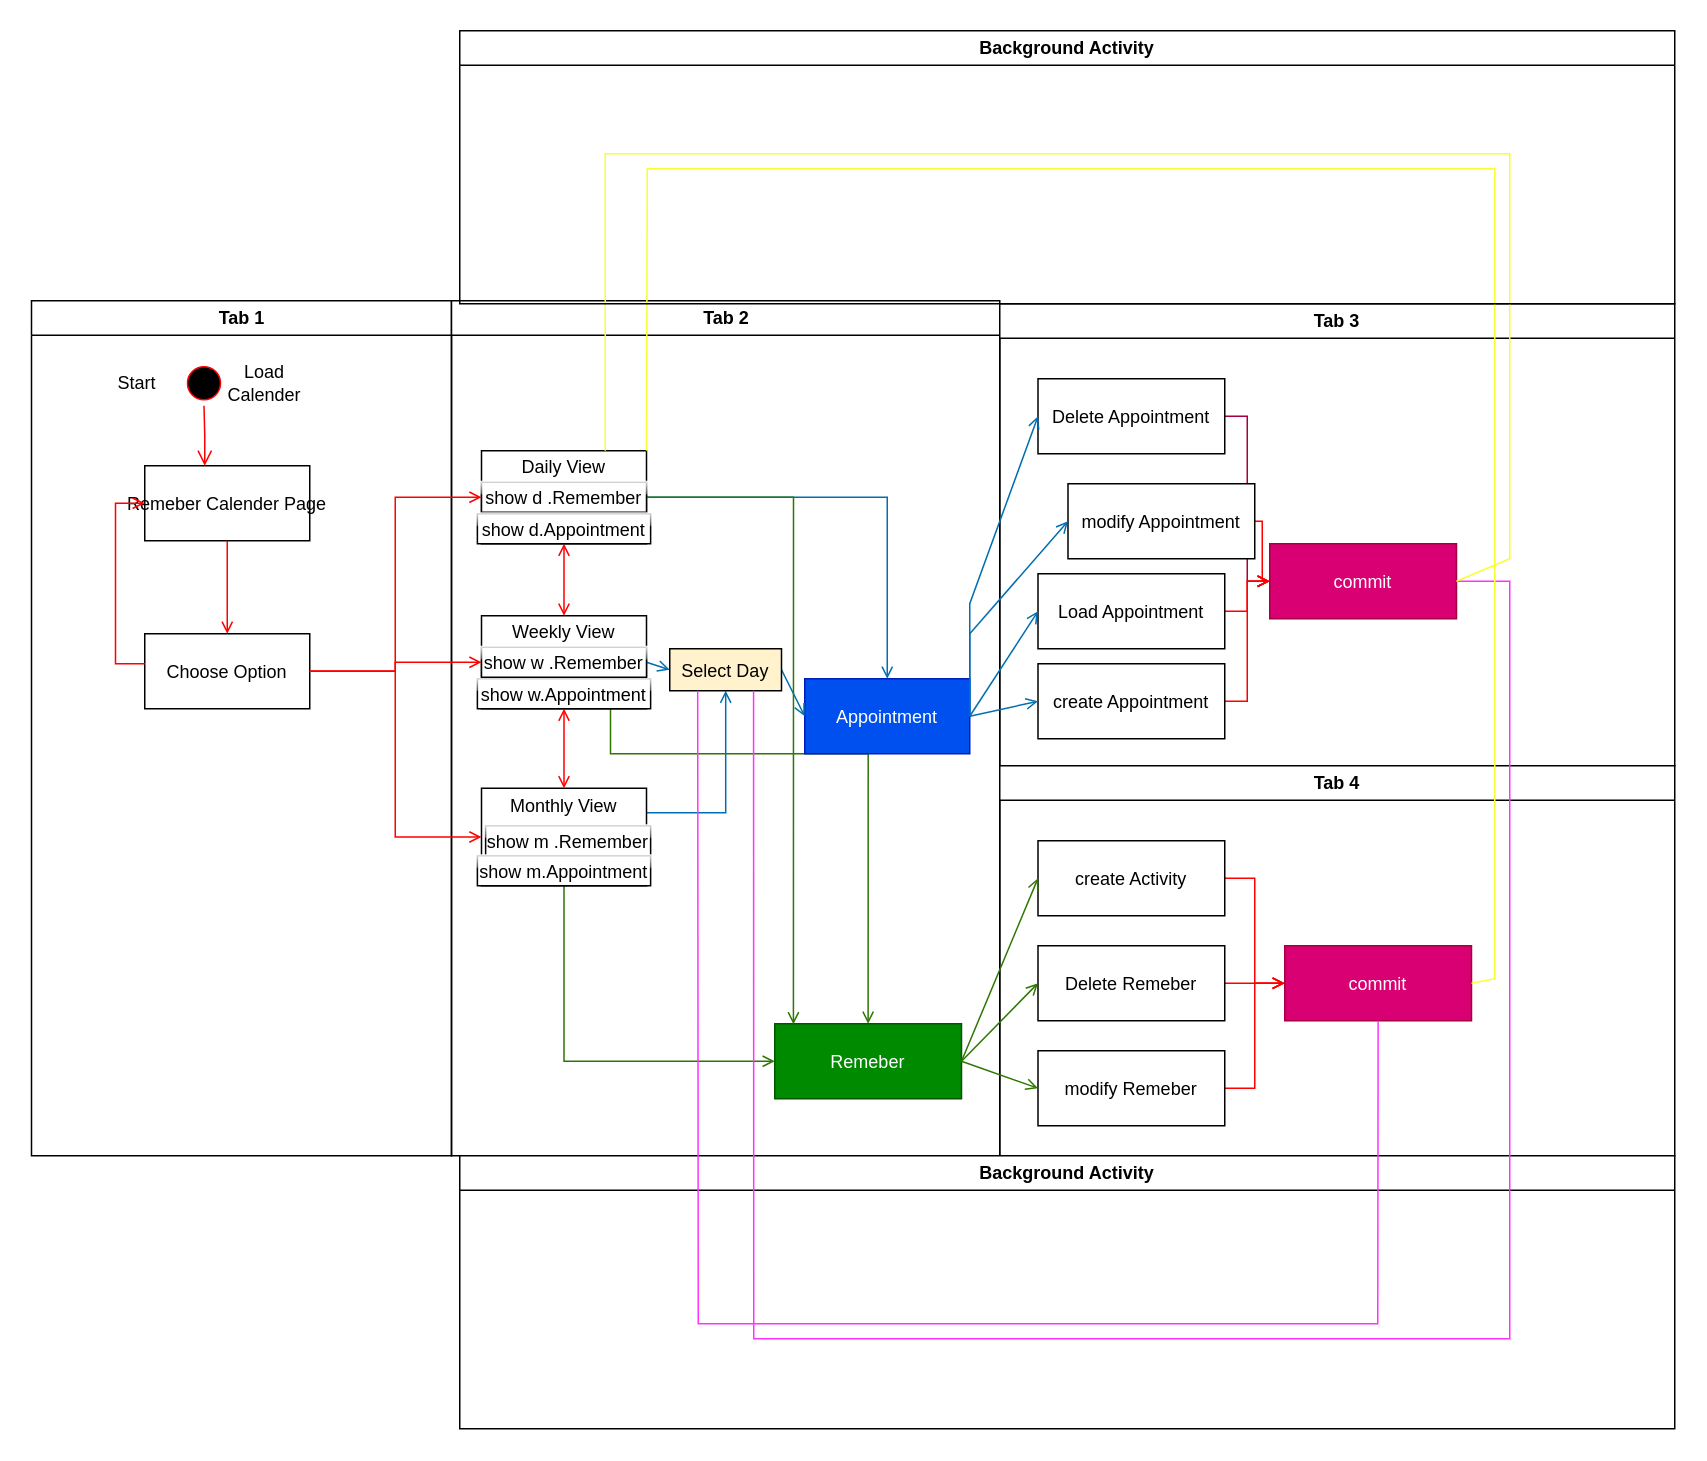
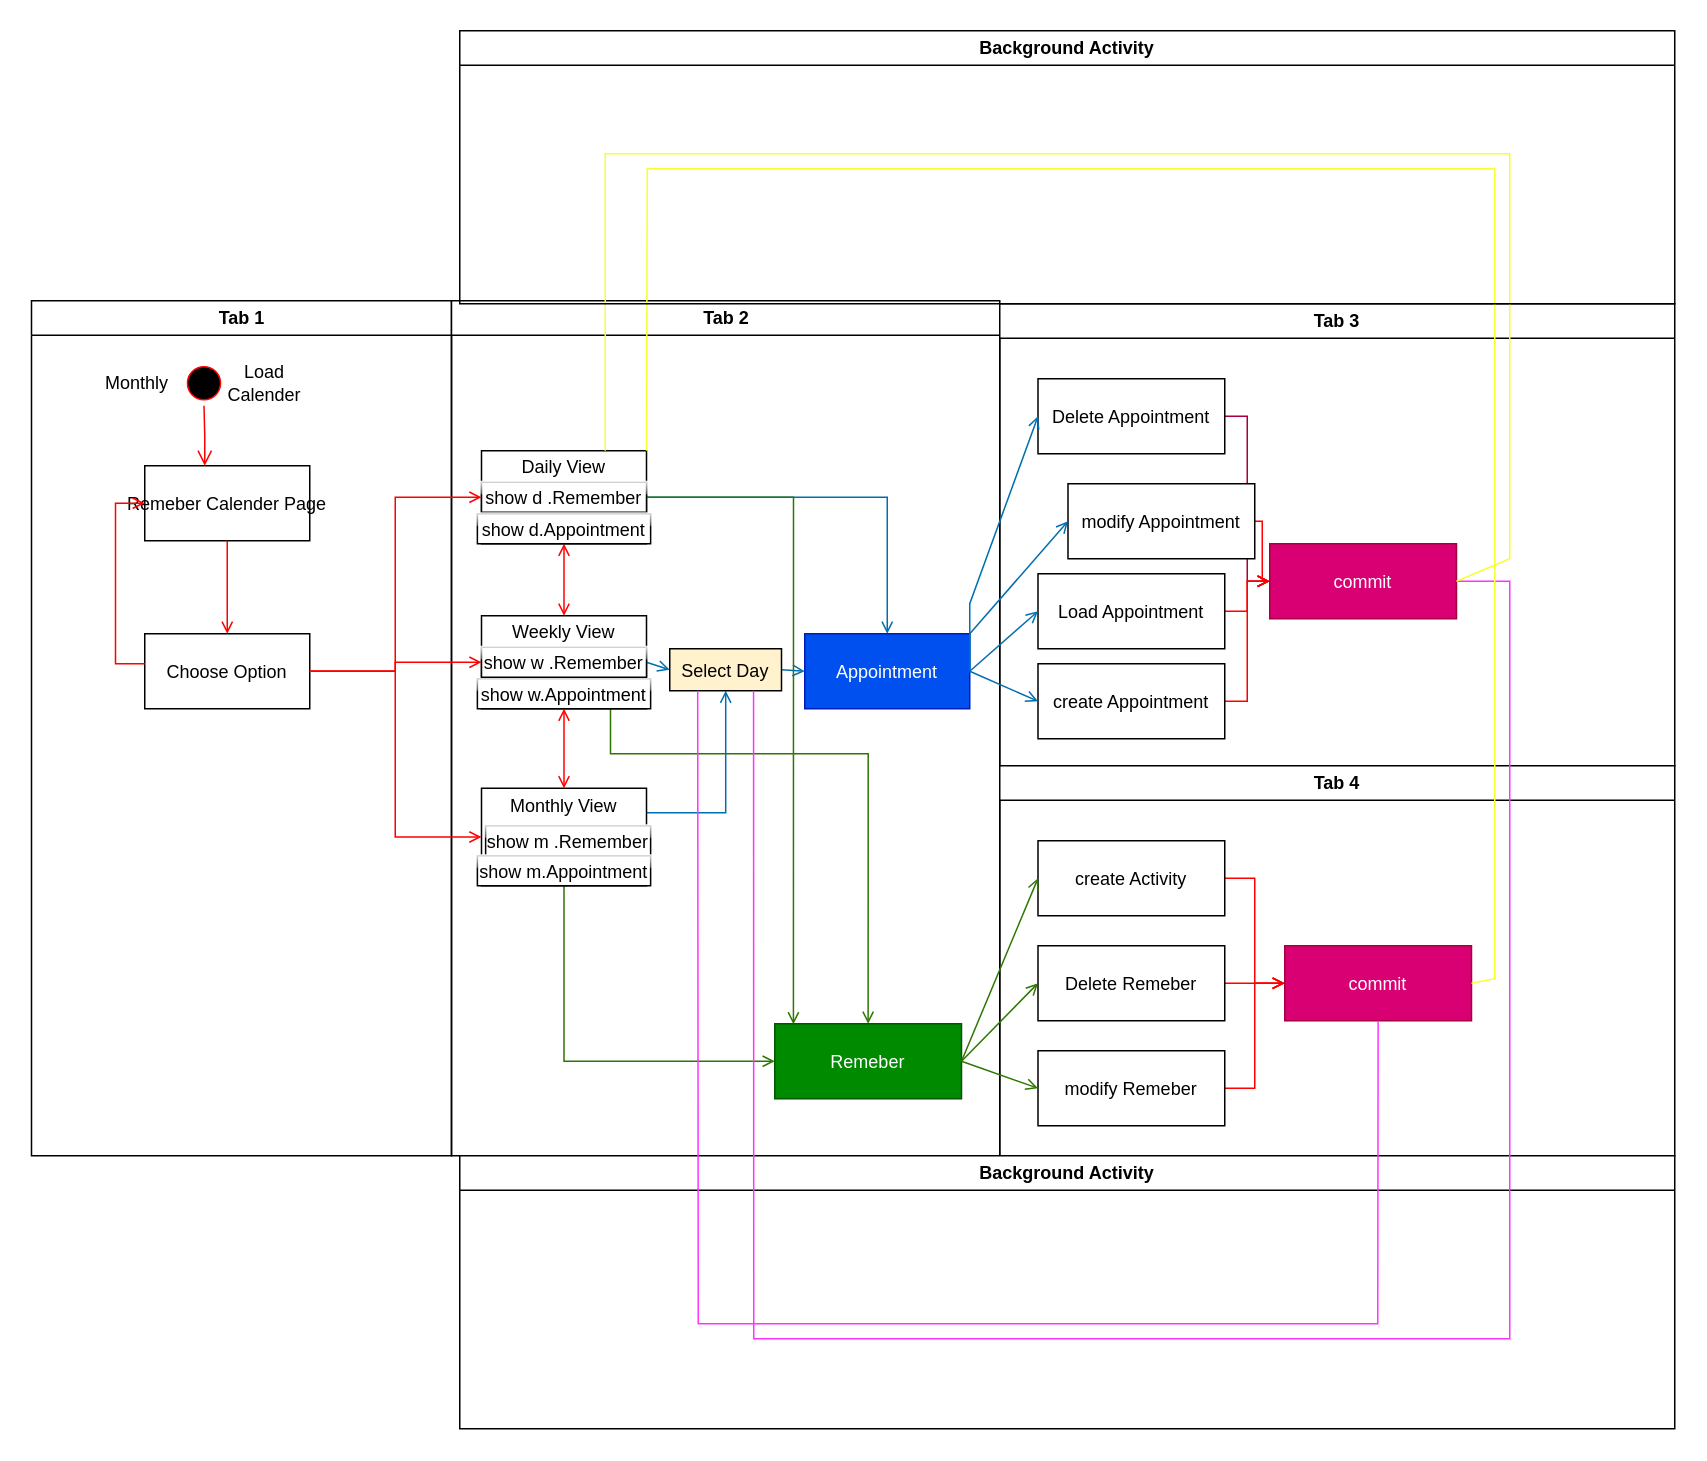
(137, 383) -> (137, 383)
(887, 716) -> (887, 671)
